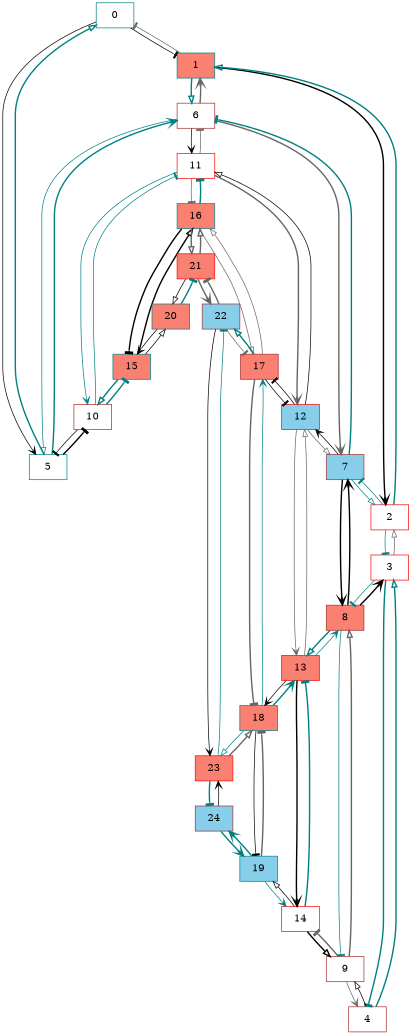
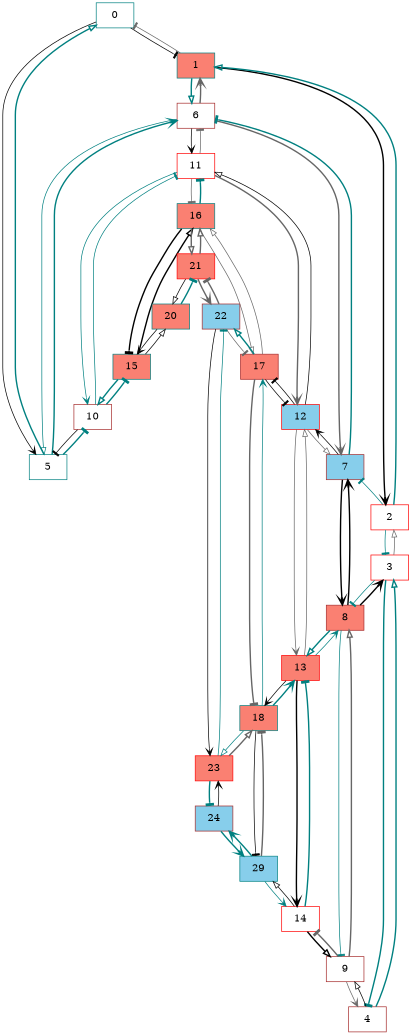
(74, 444) -> (74, 444)
(361, 490) -> none
(259, 869) -> (259, 869)
